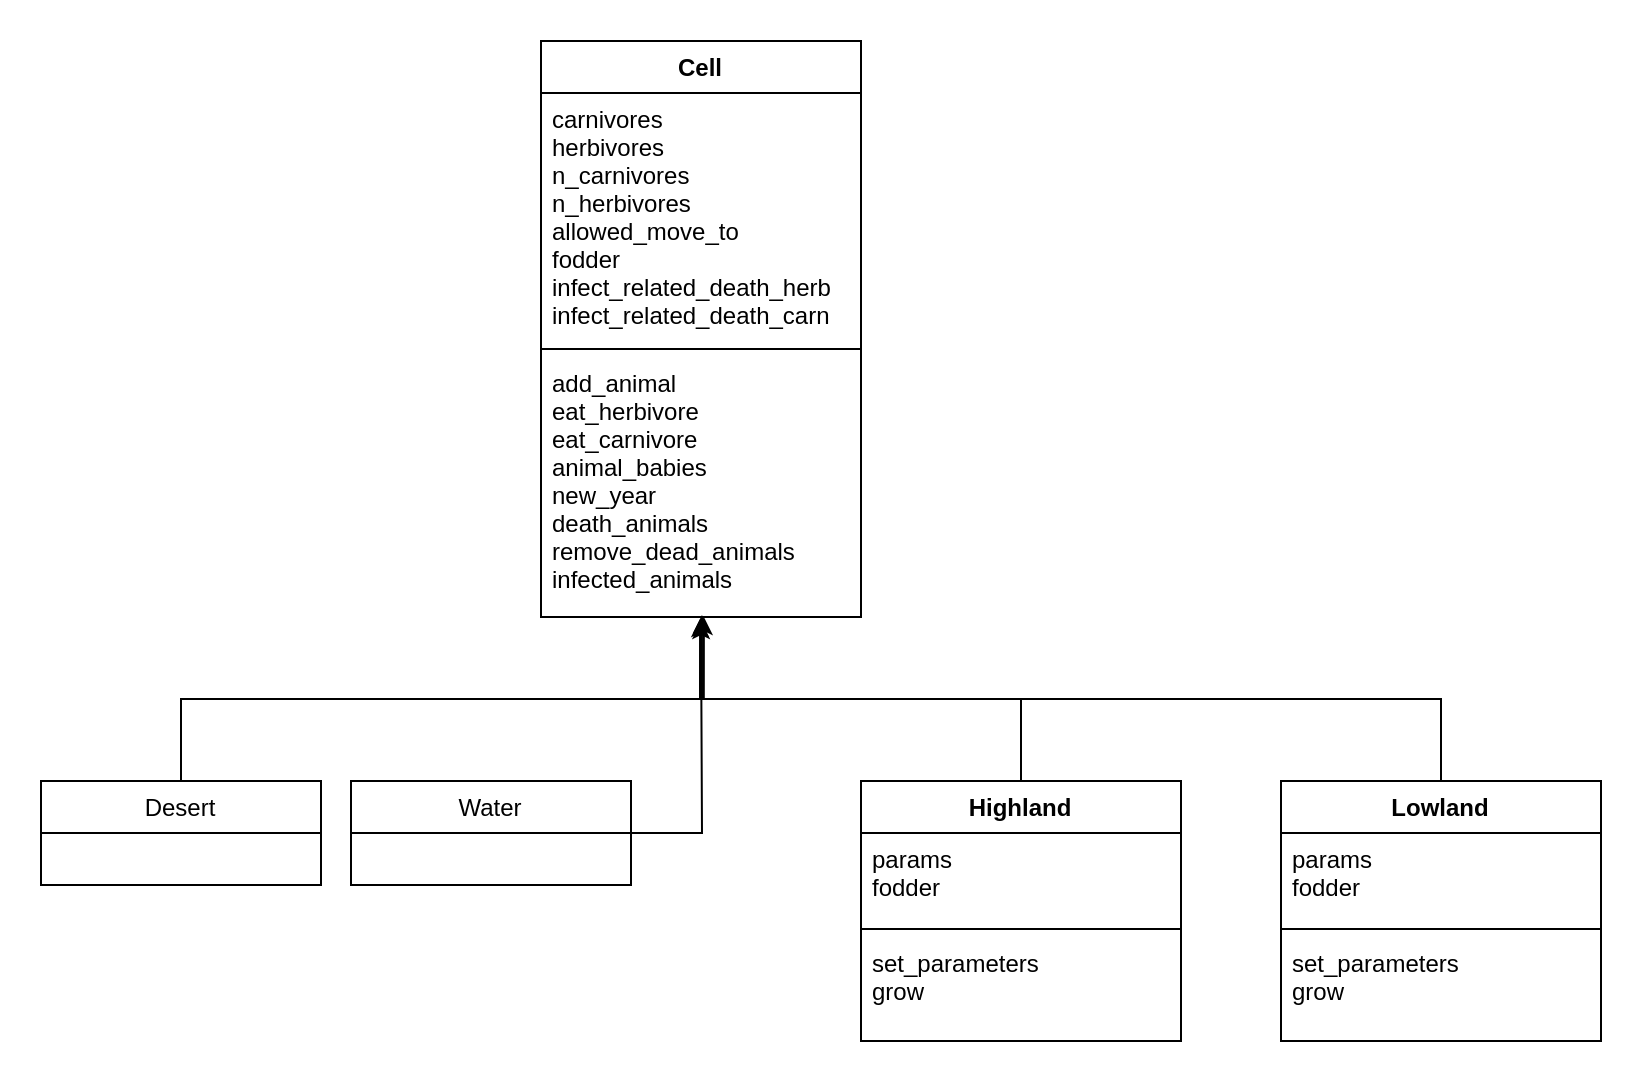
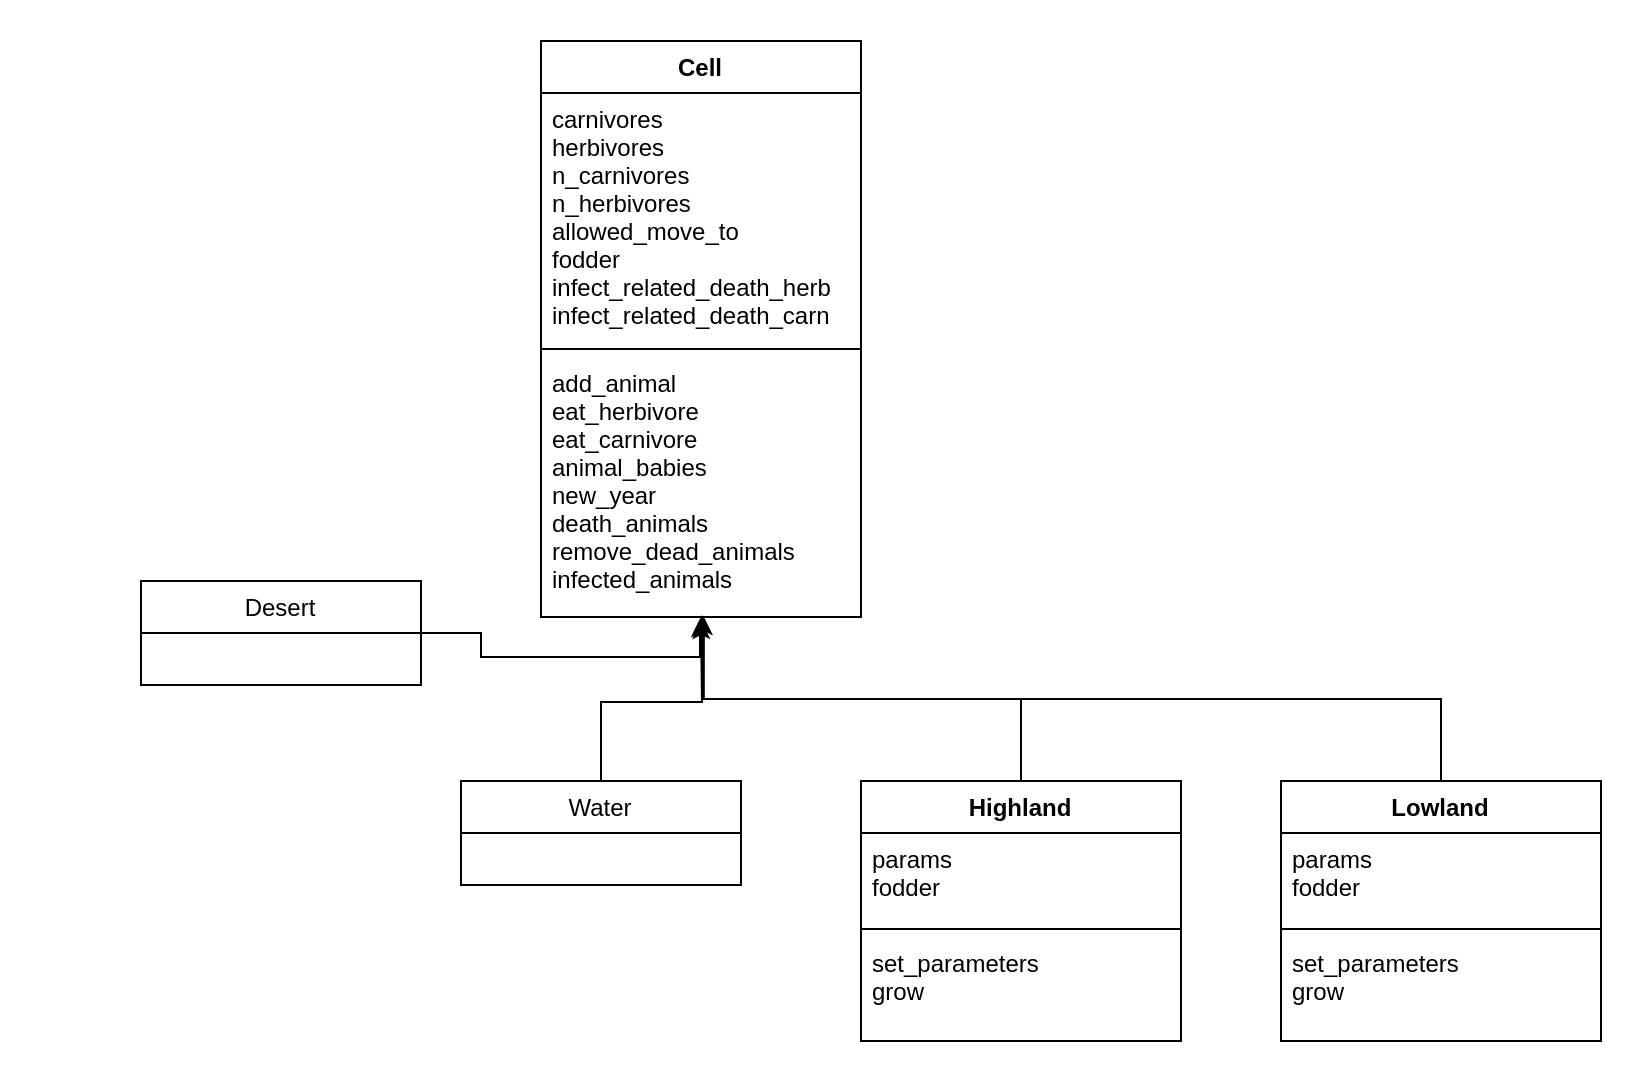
(181, 833) -> (281, 633)
(491, 833) -> (601, 833)
